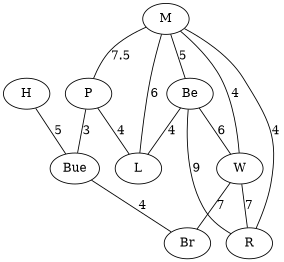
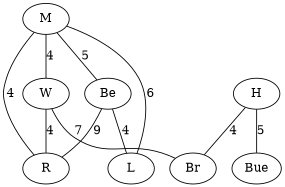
(89, 94) -> none
(215, 131) -> none
(131, 206) -> (225, 131)
(249, 206) -> (50, 131)
